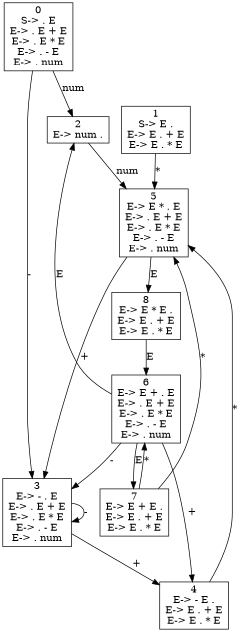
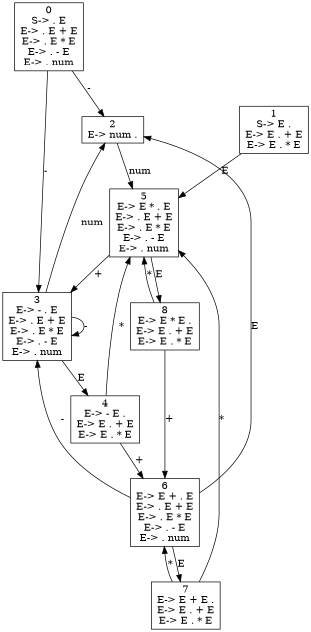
(73, 89) -> (89, 89)
(158, 171) -> (225, 171)
none -> (69, 219)
none -> (148, 284)
(150, 357) -> (169, 419)
(182, 508) -> (130, 458)
(137, 564) -> (81, 378)
